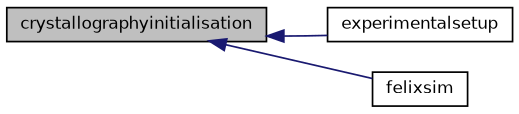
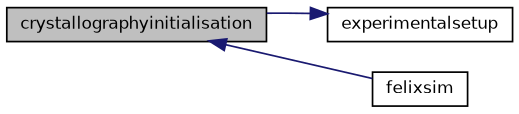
(306, 36) -> (289, 13)
